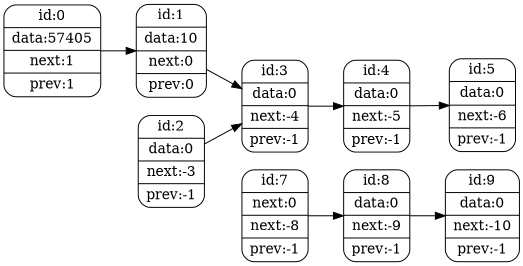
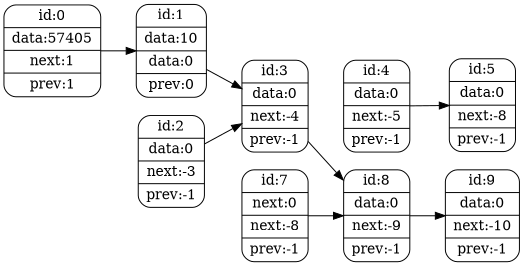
(171, 62) -> (171, 62)
(321, 106) -> (322, 157)
(482, 116) -> (482, 116)
